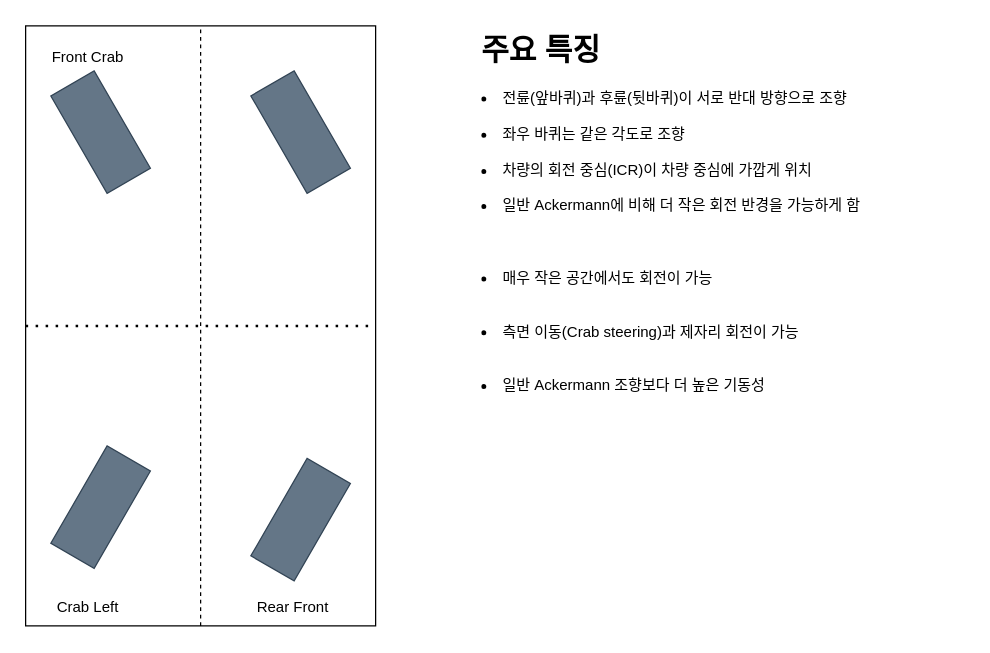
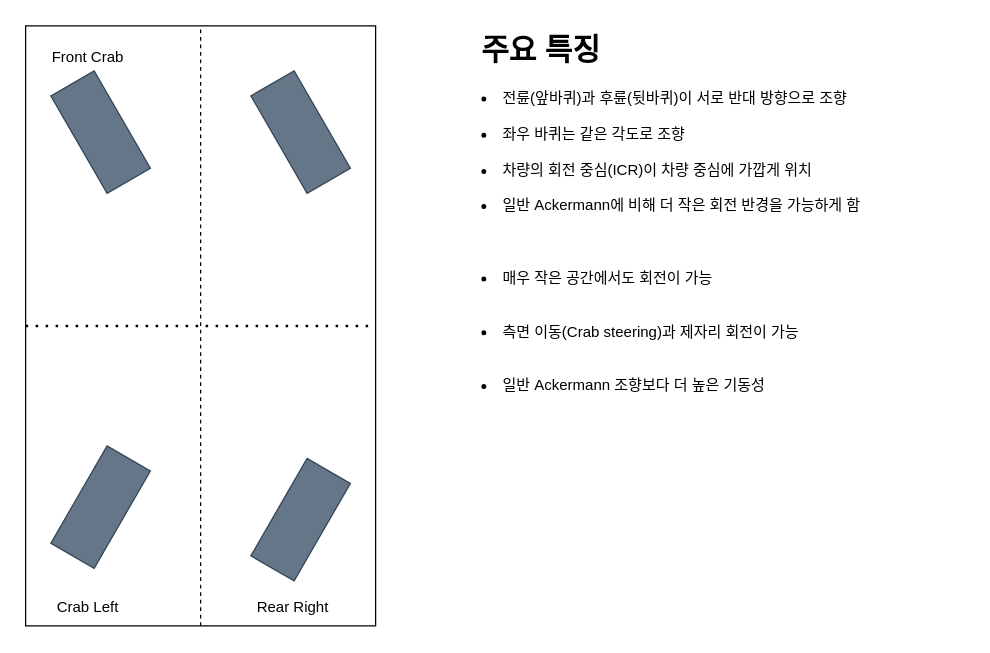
(293, 607) -> (293, 607)
